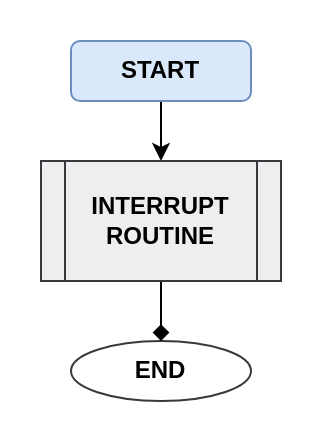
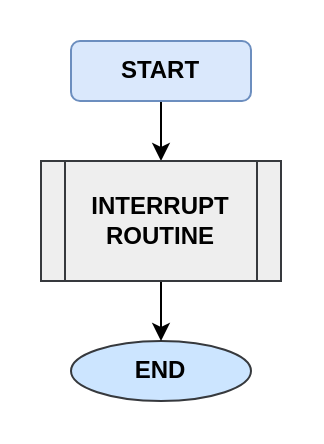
(161, 325) -> (161, 326)
(161, 371) -> (161, 371)
